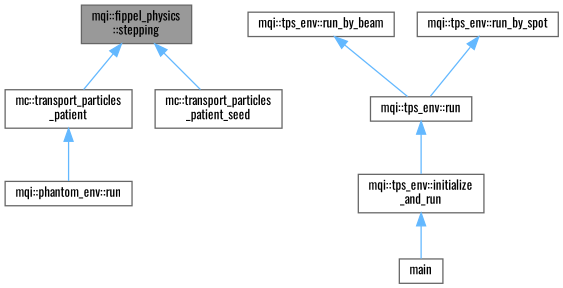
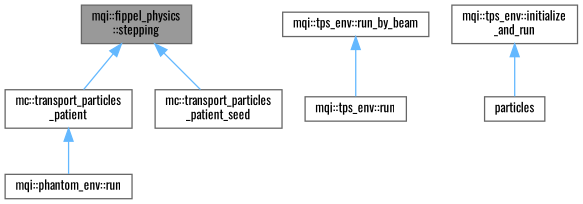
(488, 24) -> none
(421, 154) -> none
(421, 271) -> (515, 109)
